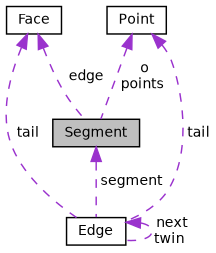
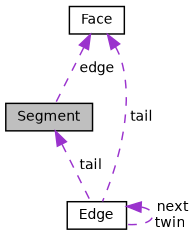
(137, 20) -> none
(129, 181) -> (89, 166)
